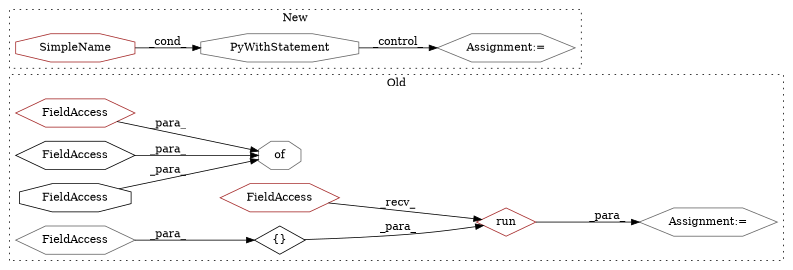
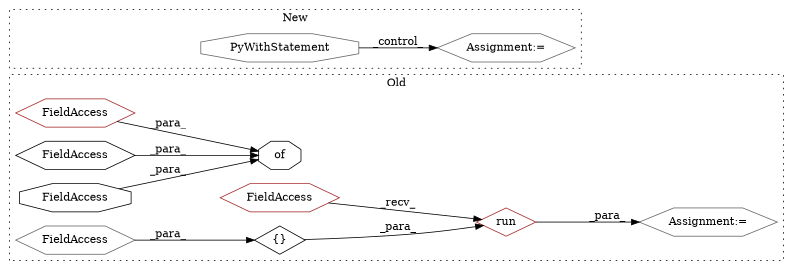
(75, 48) -> none
(280, 155) -> (280, 155)
